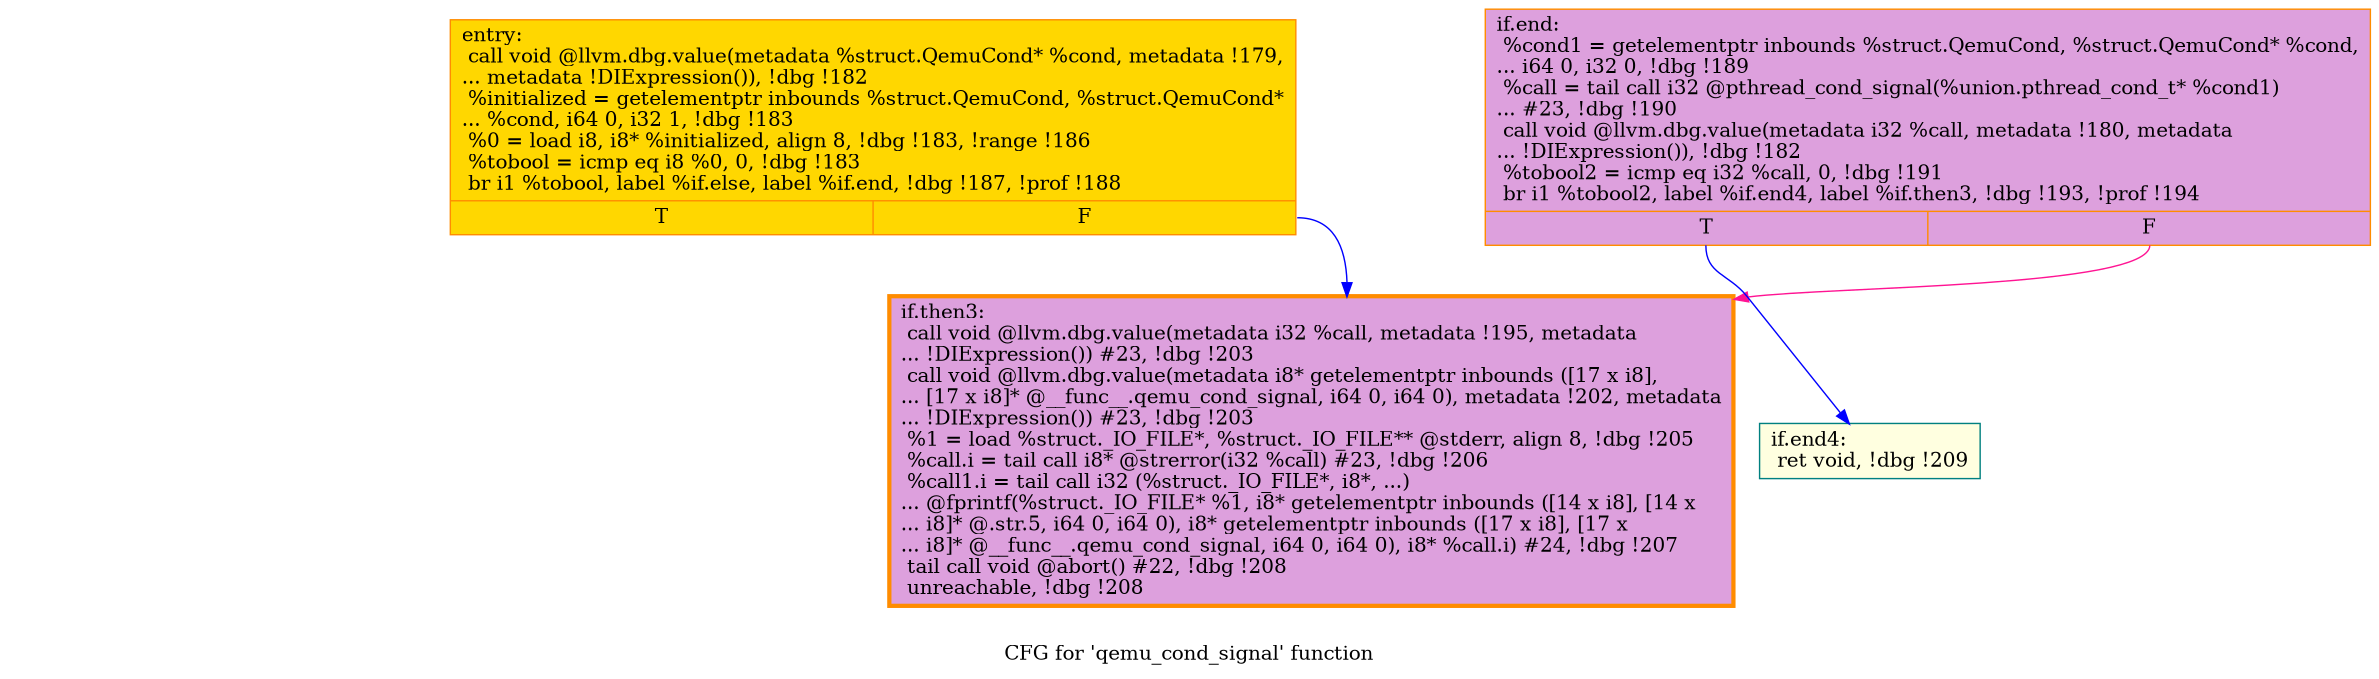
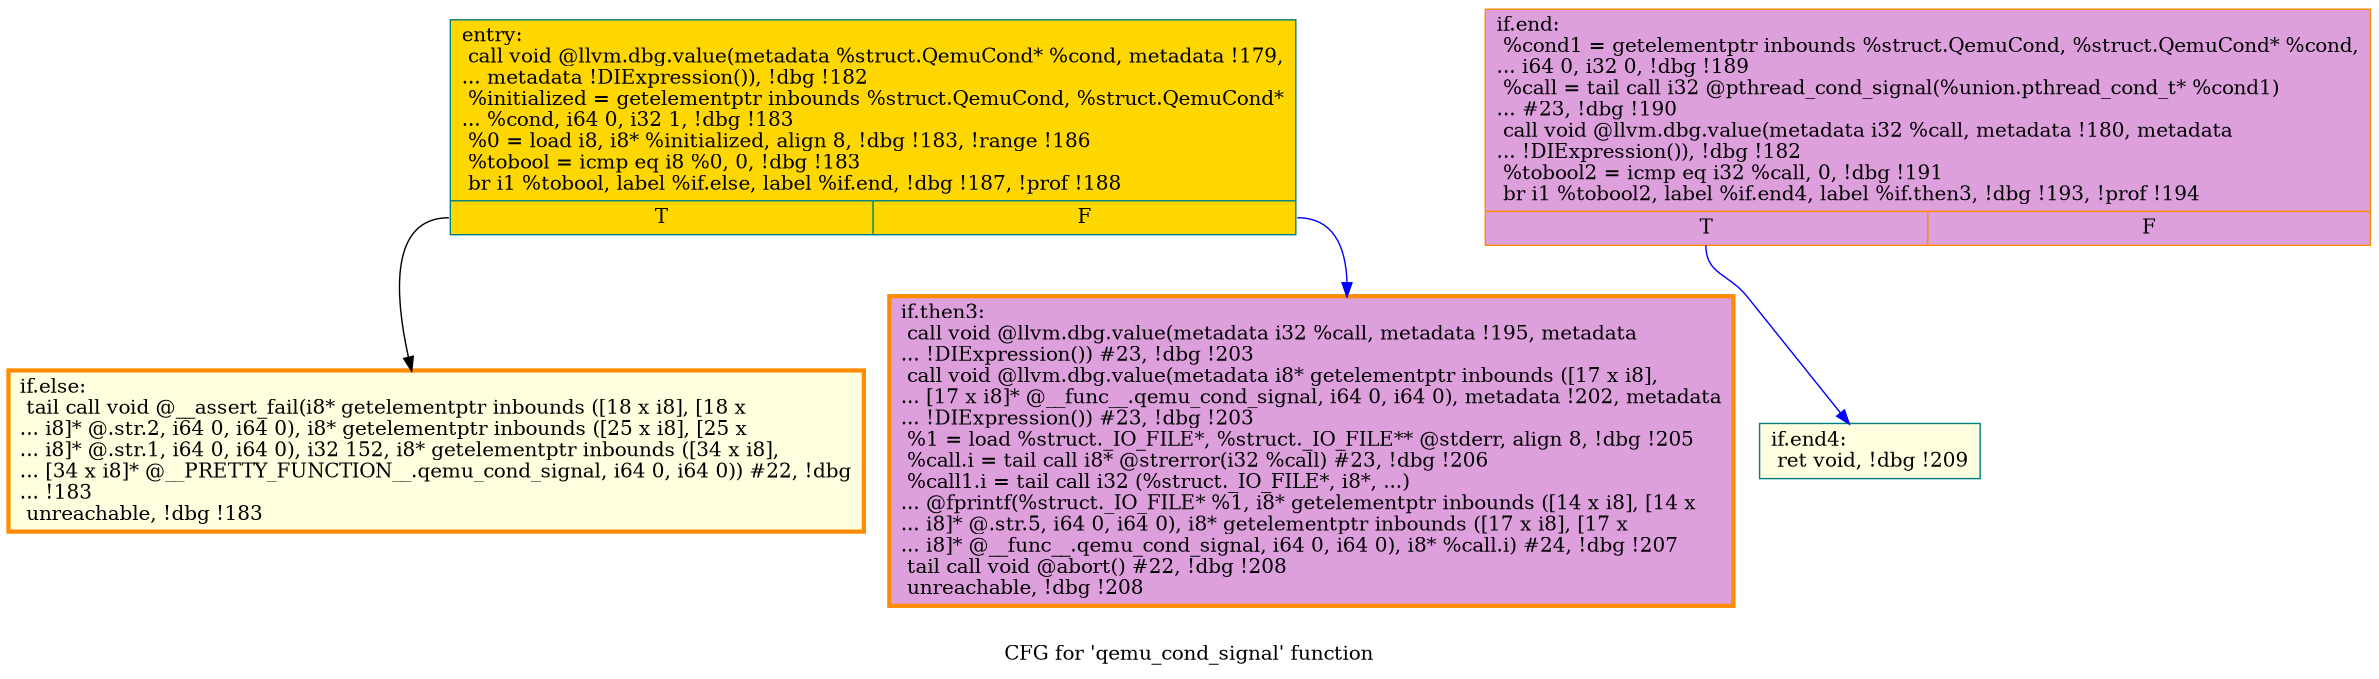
(873, 127) -> (873, 127)
(1953, 285) -> none
none -> (436, 451)
